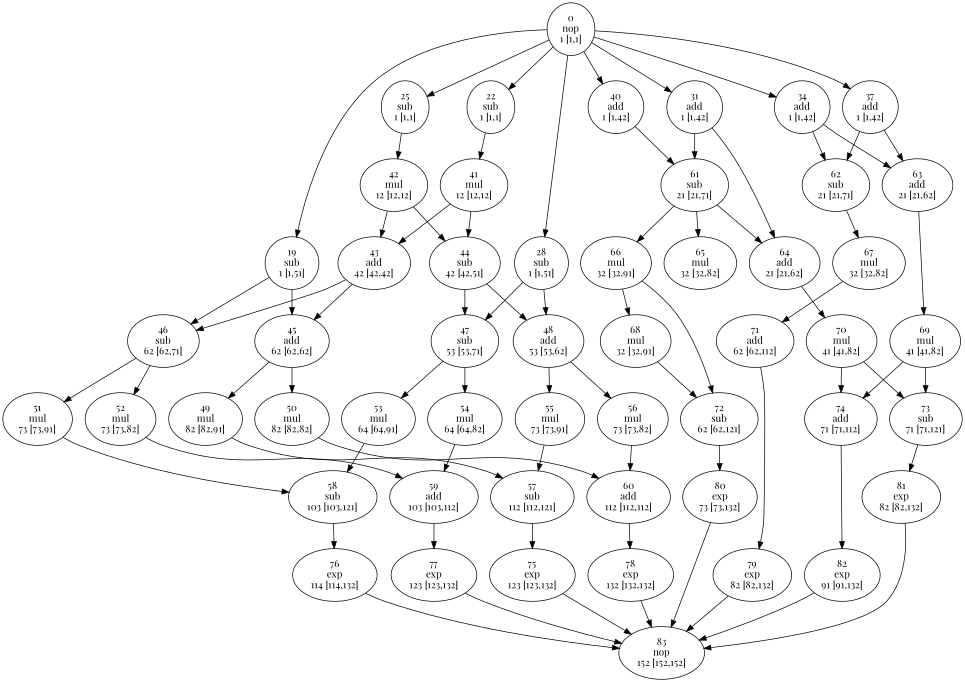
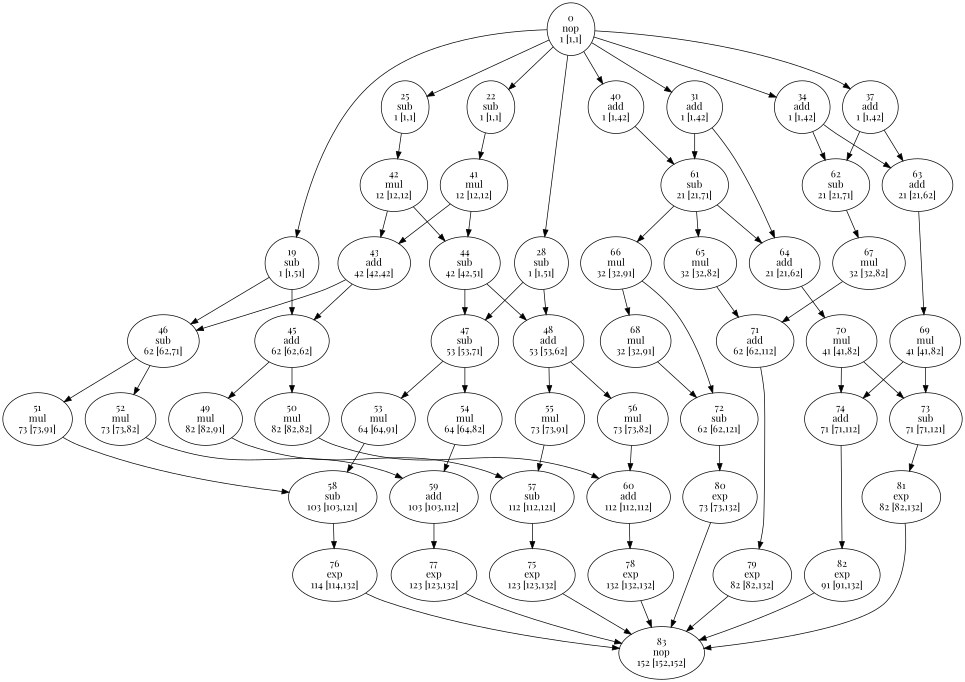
none -> (726, 299)
